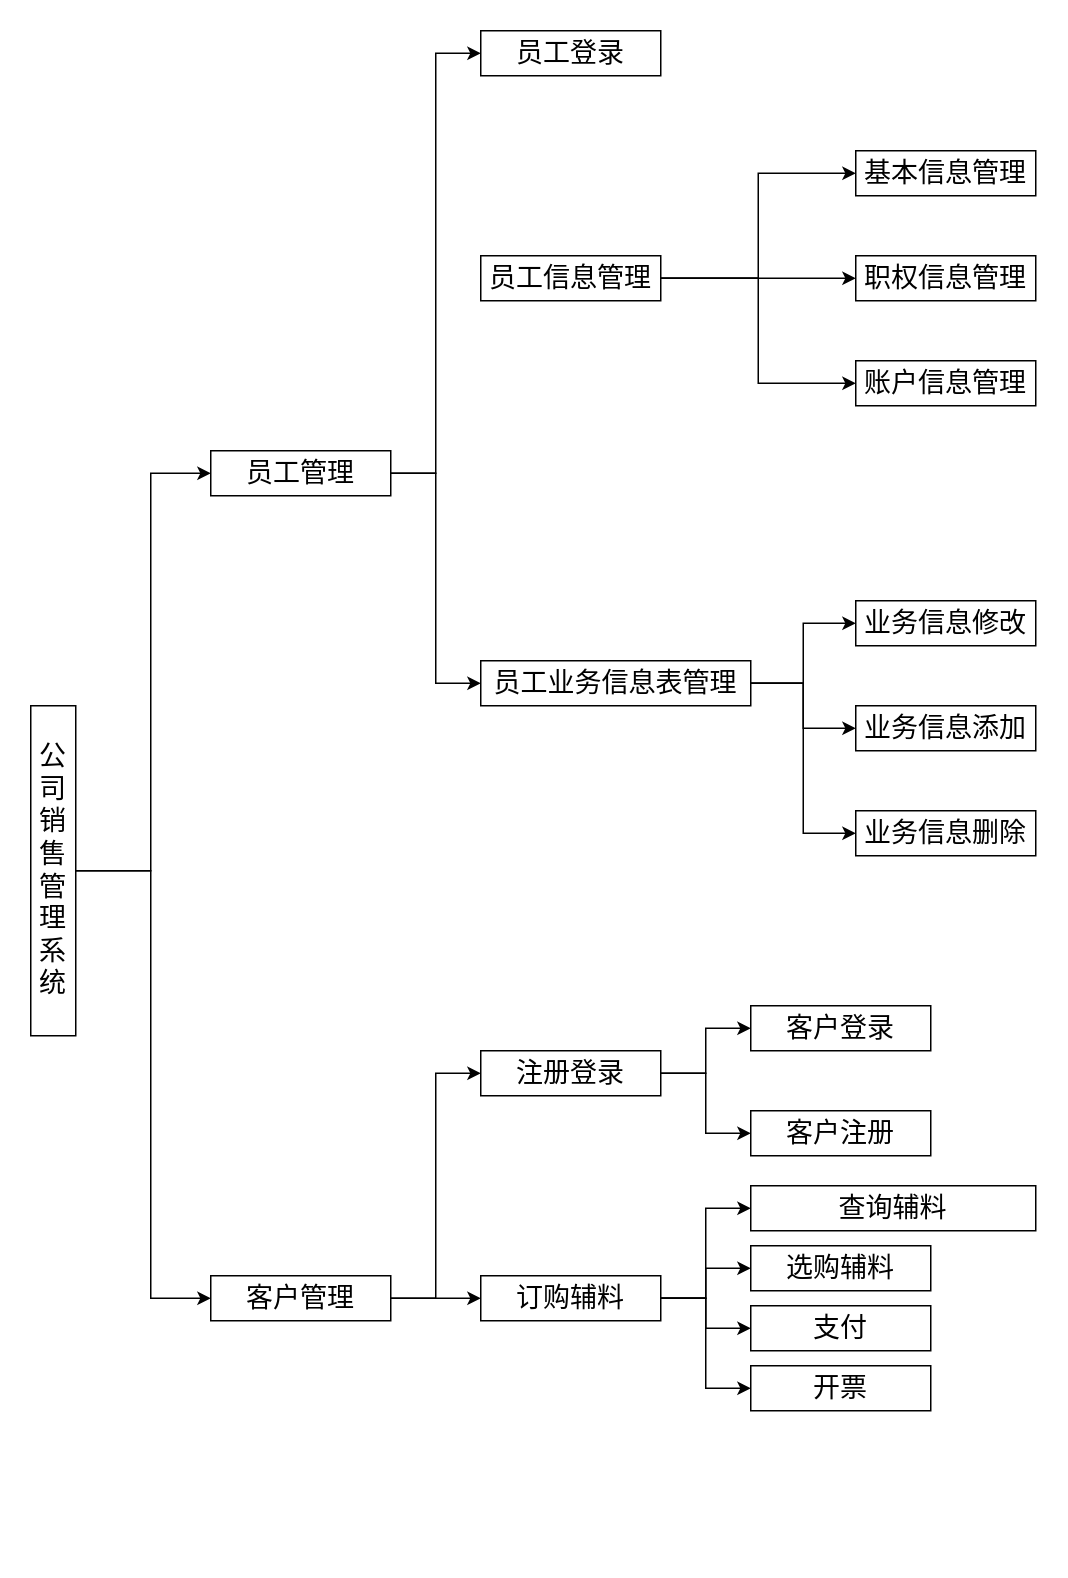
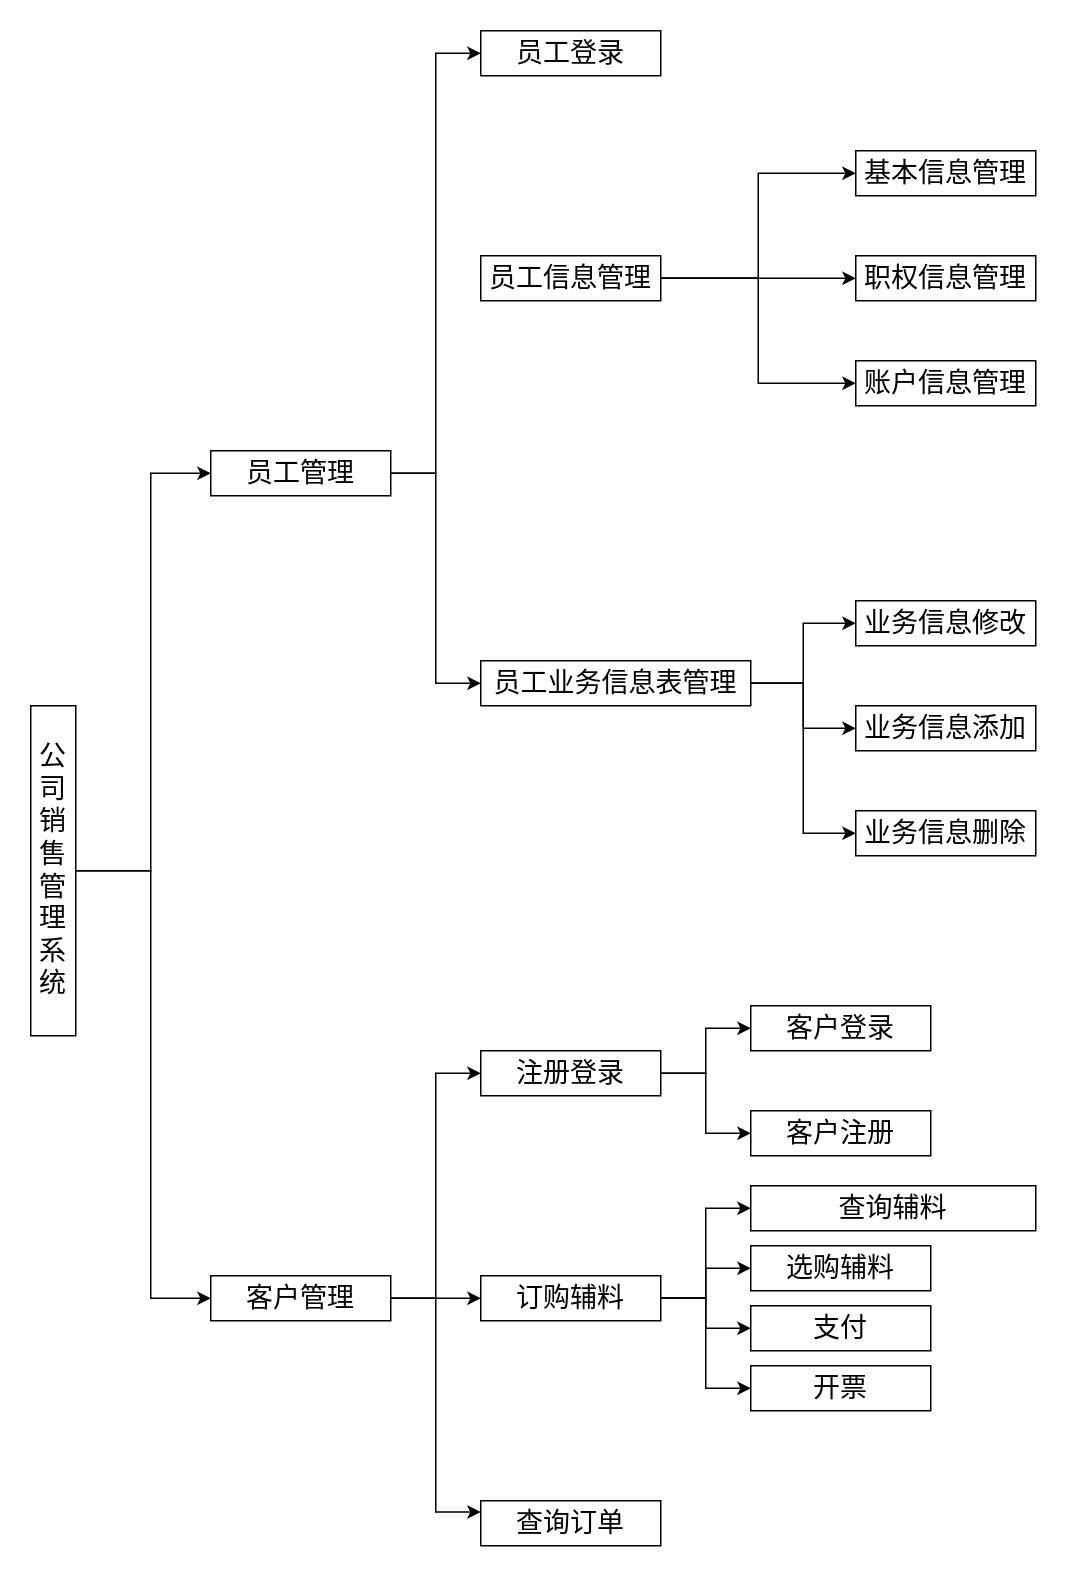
none -> (436, 1424)
none -> (571, 1523)
